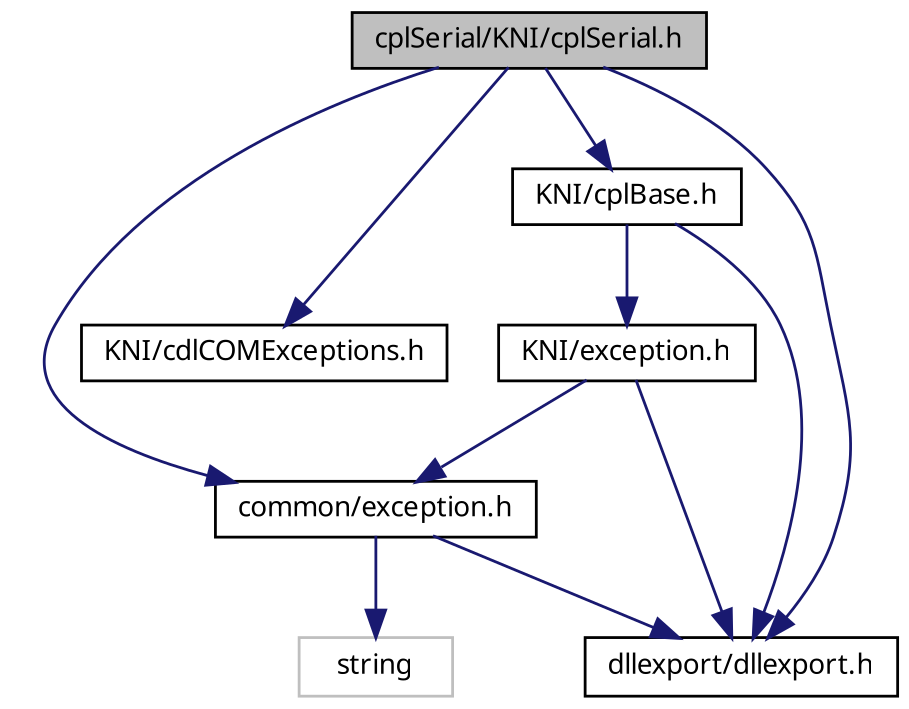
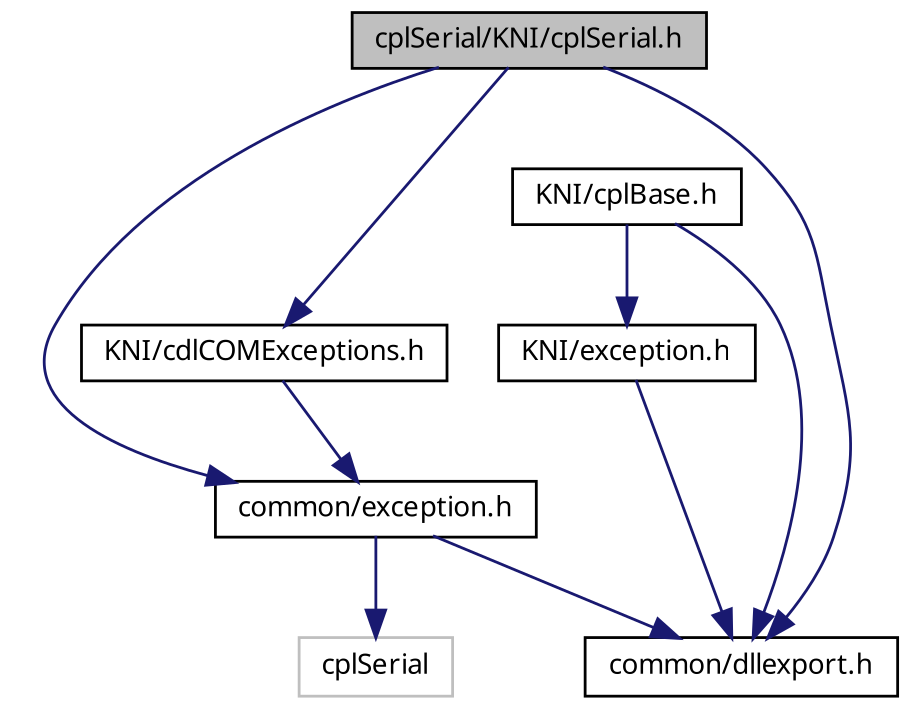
(571, 107) -> none
(514, 424) -> (312, 420)
(376, 667) -> (376, 667)
(741, 667) -> (741, 667)
